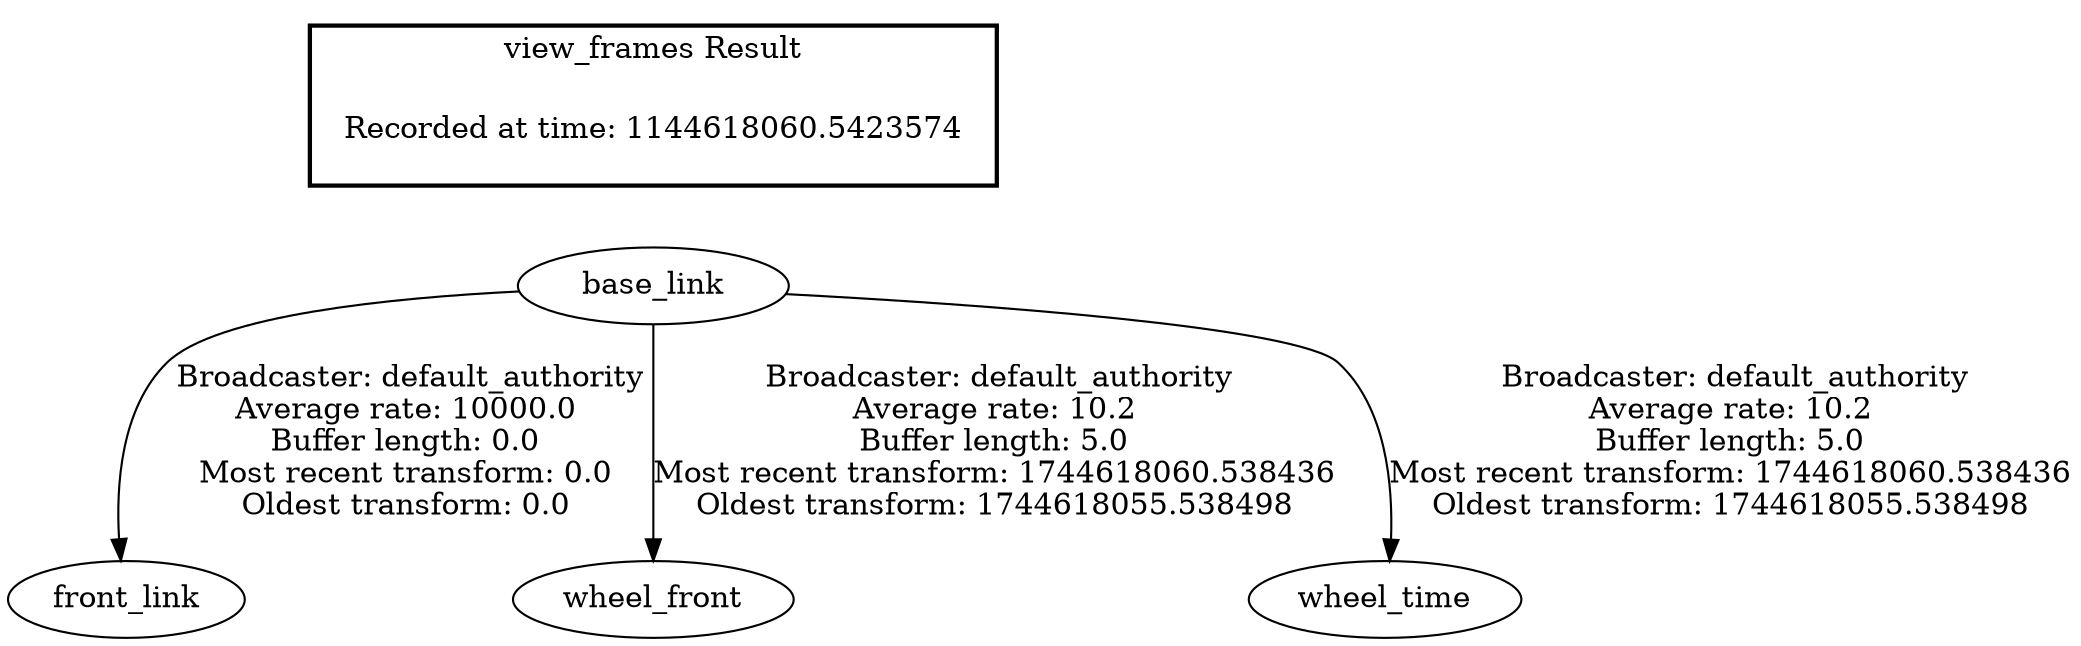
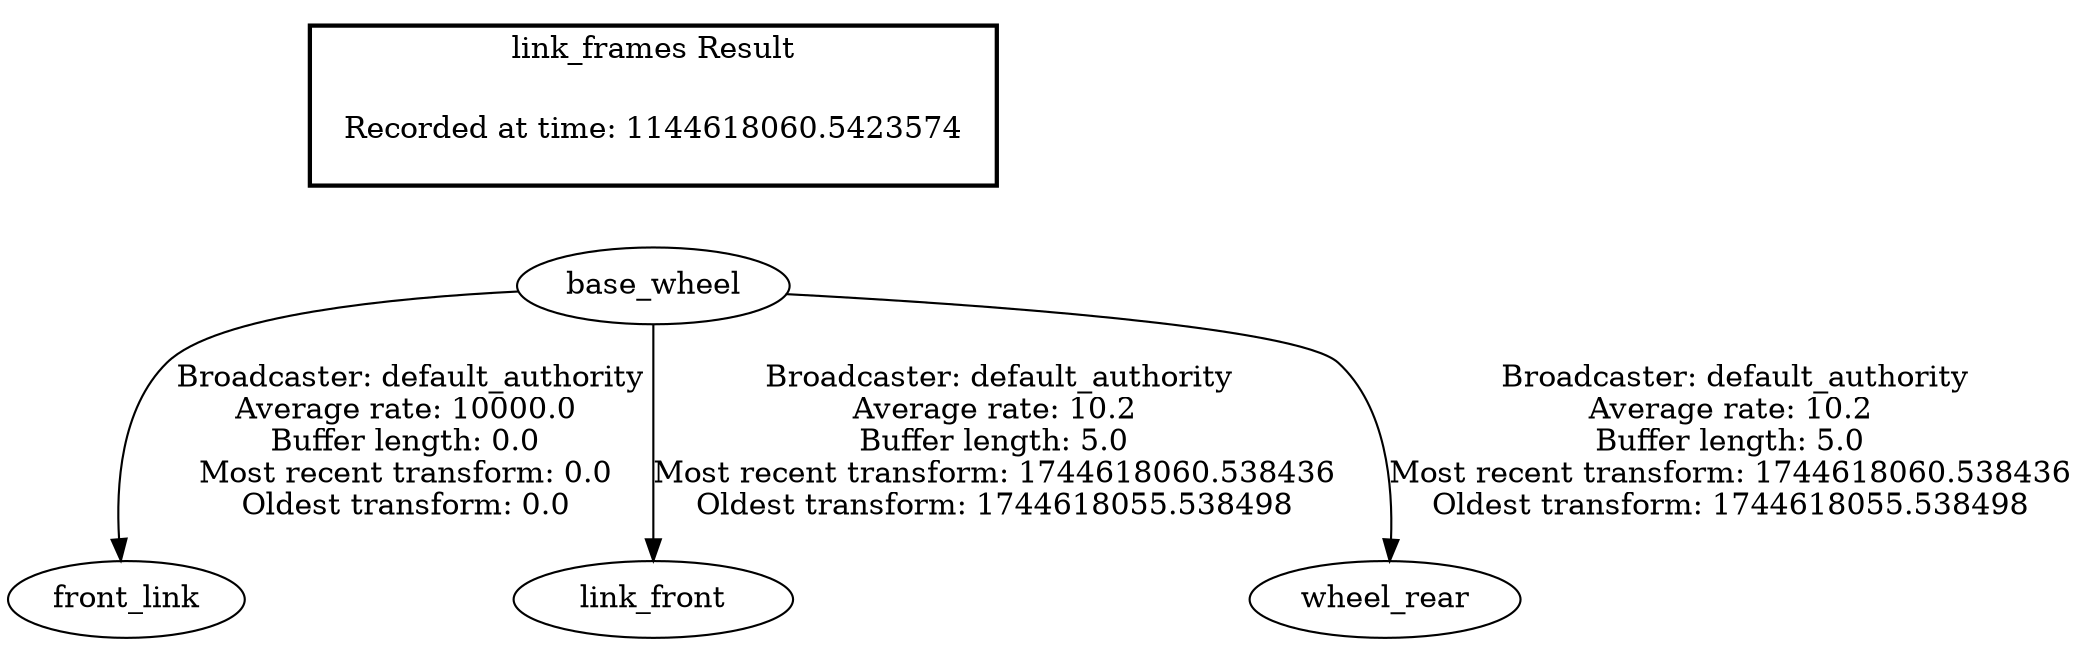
(653, 50) -> (653, 50)
(653, 286) -> (653, 286)
(653, 599) -> (653, 599)
(1385, 599) -> (1385, 599)
